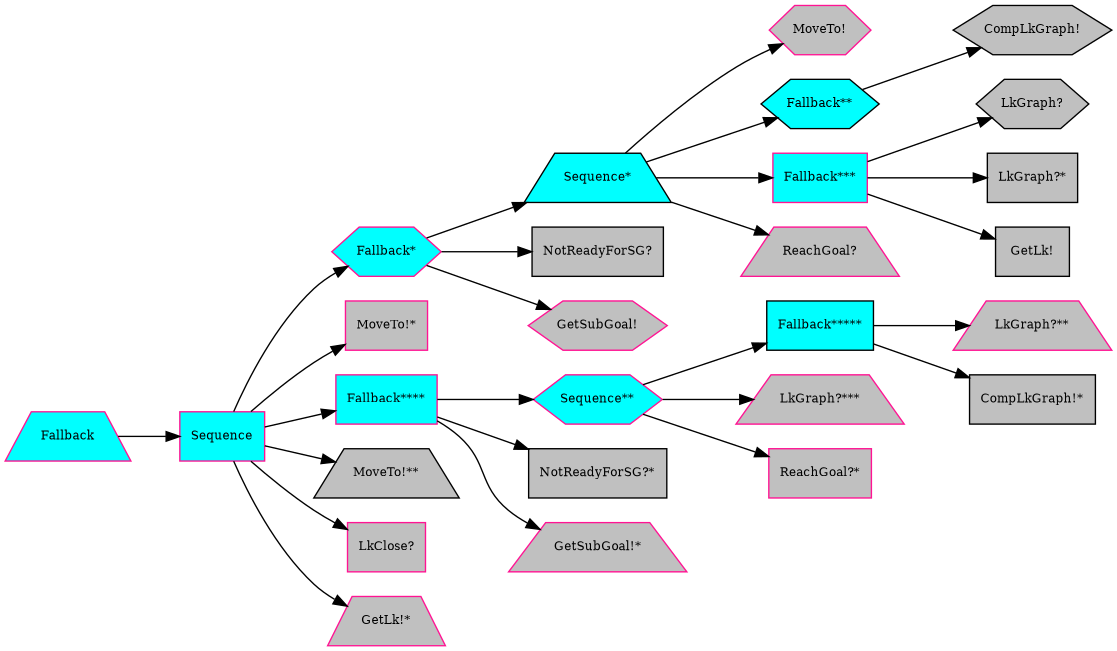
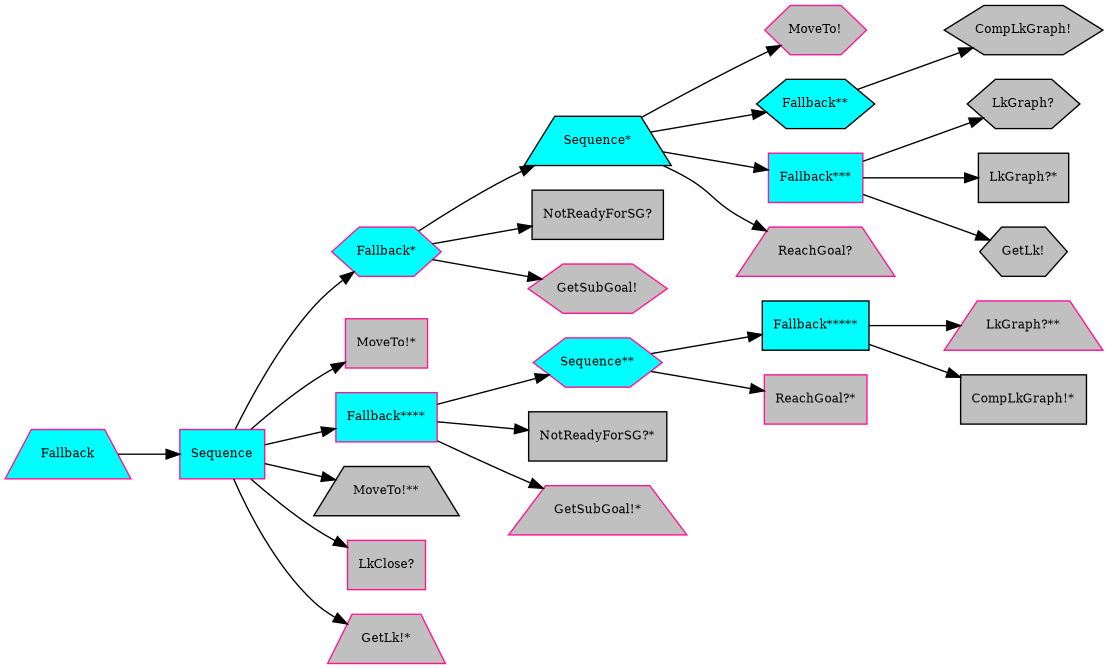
(1032, 252) -> (1024, 252)
(820, 399) -> none
